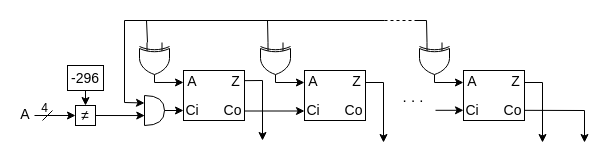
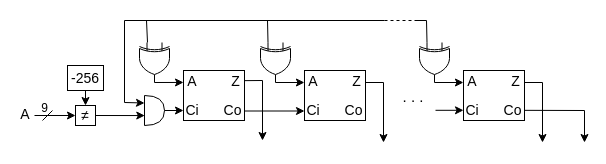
(86, 79) -> (86, 79)
(45, 109) -> (45, 109)
